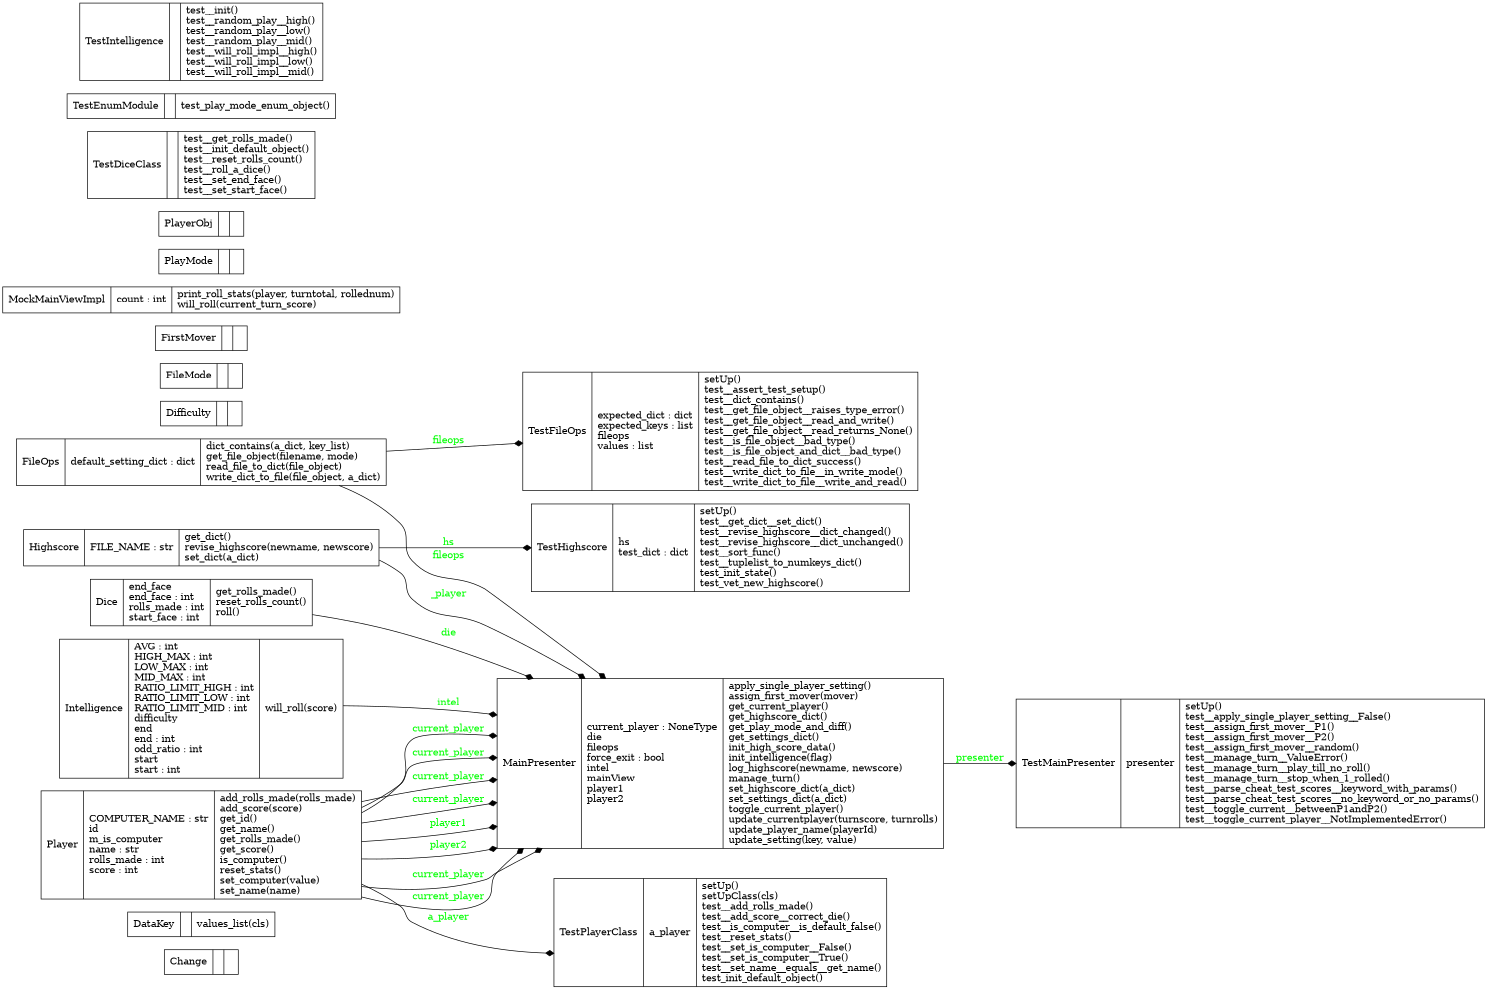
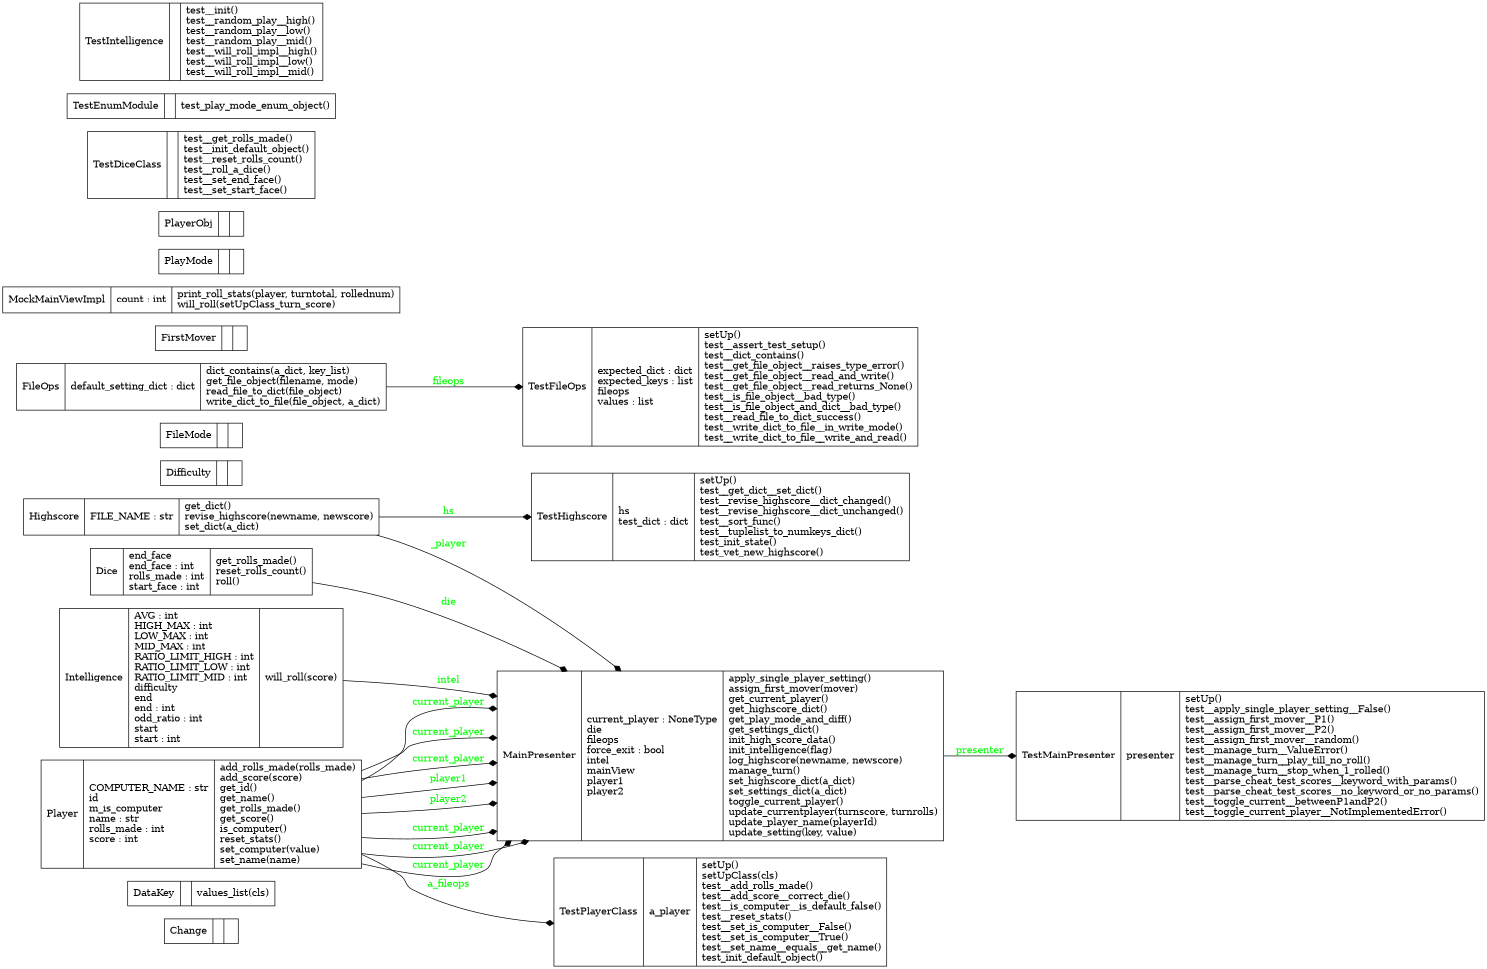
(247, 305) -> (256, 305)
(461, 580) -> none
(448, 917) -> (448, 884)
